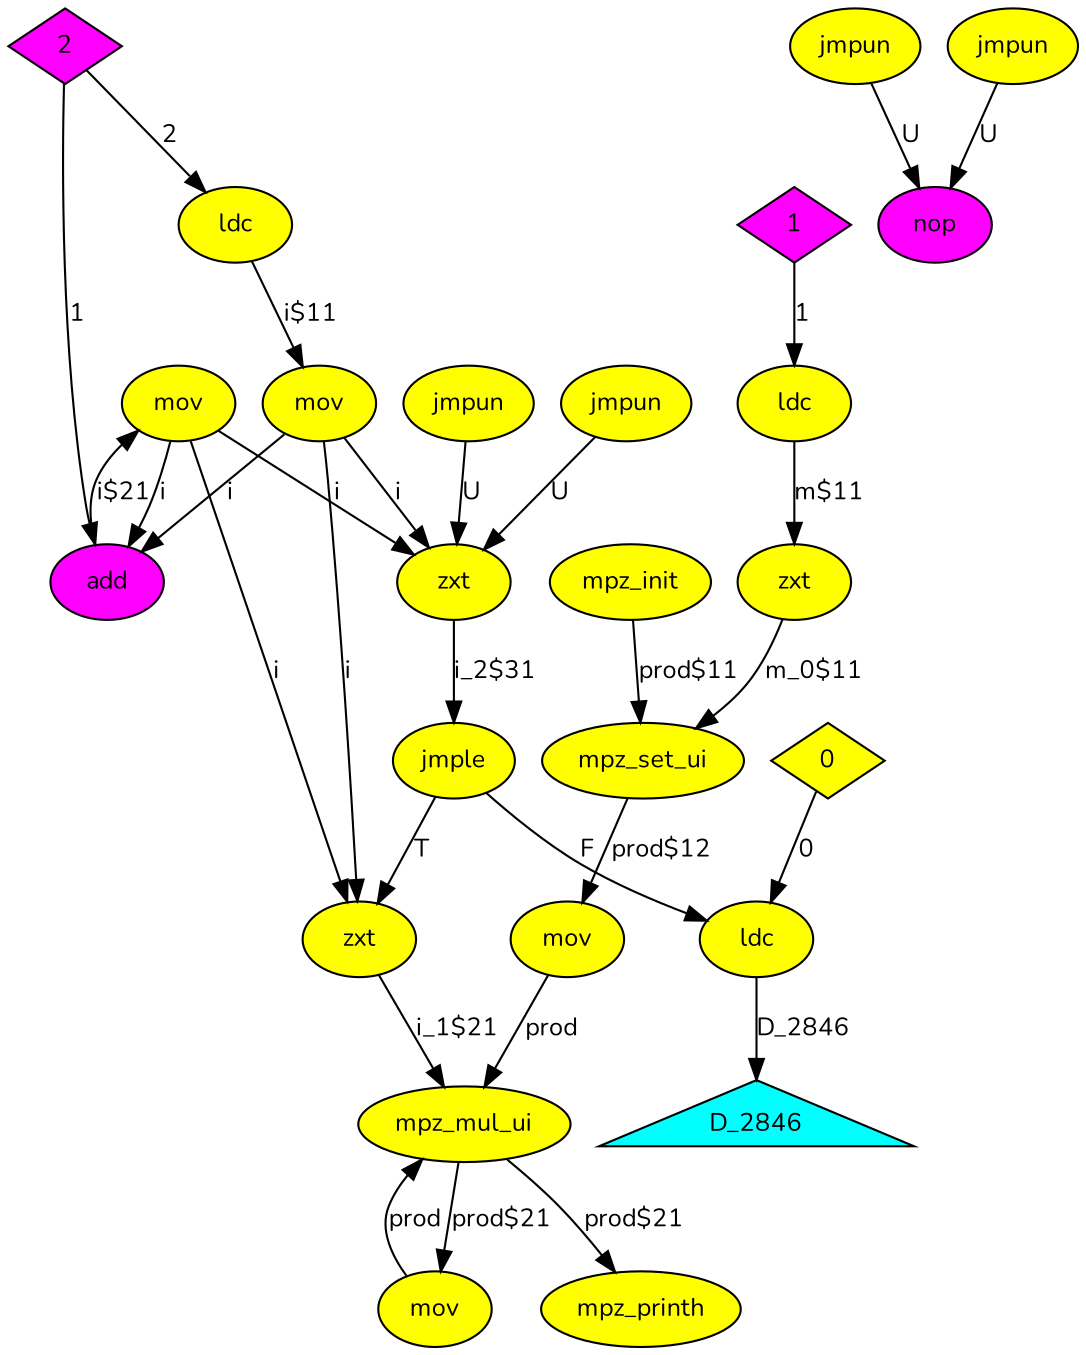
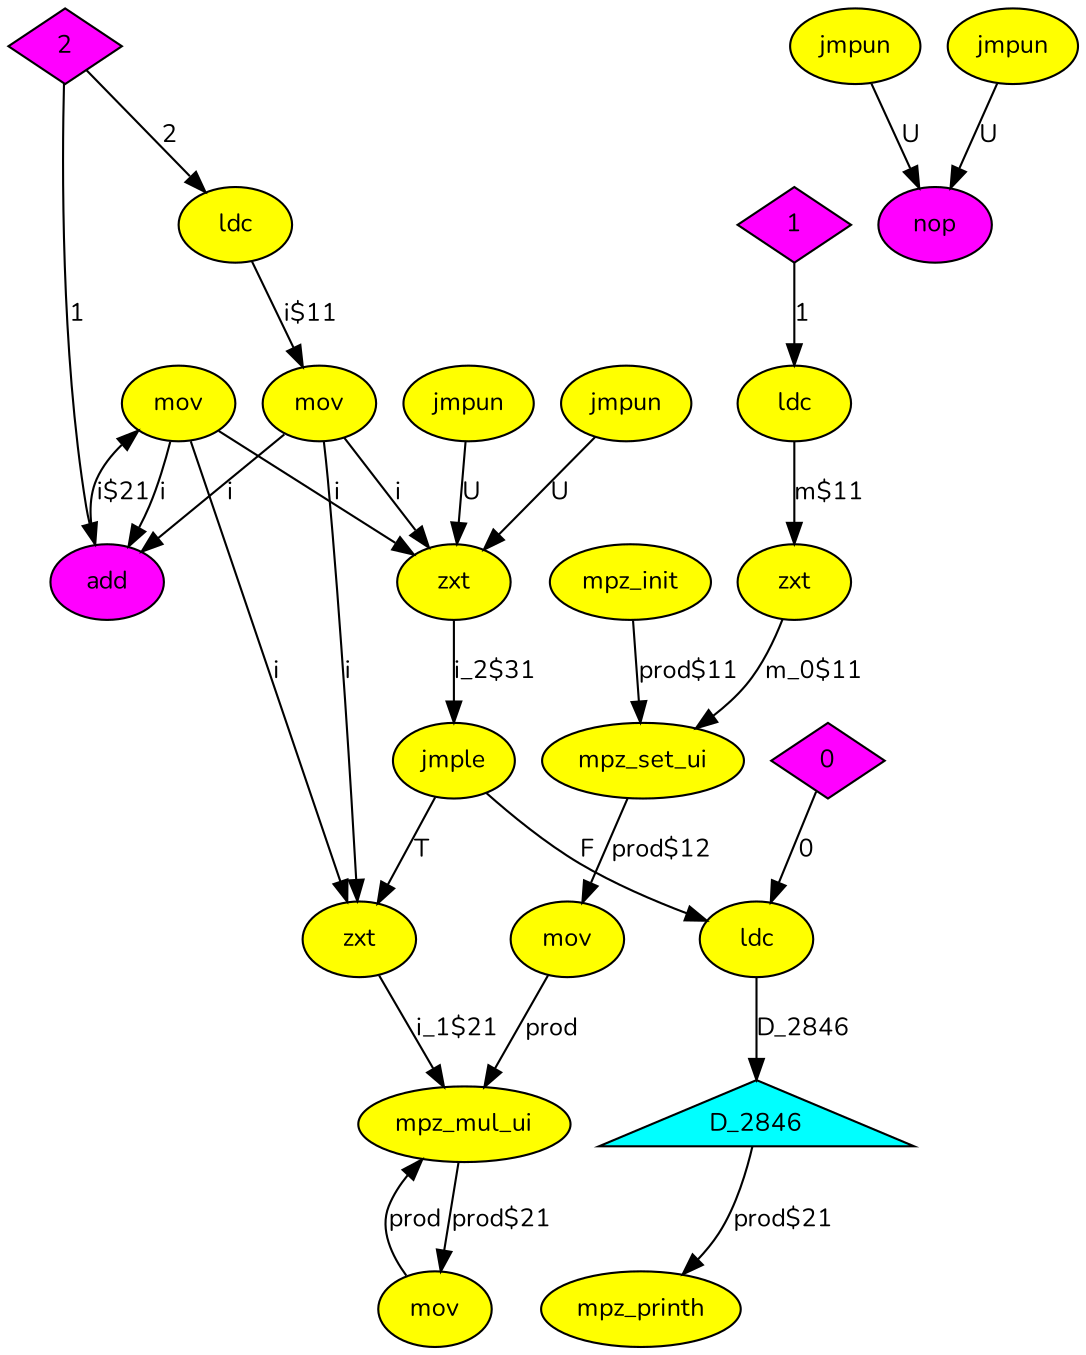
(828, 761) -> (828, 761)
(557, 1205) -> (733, 1207)
